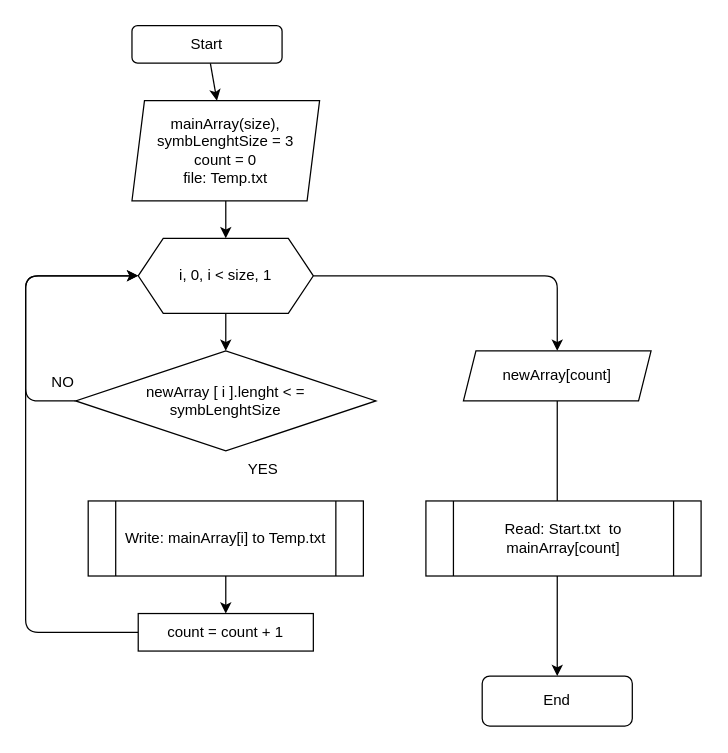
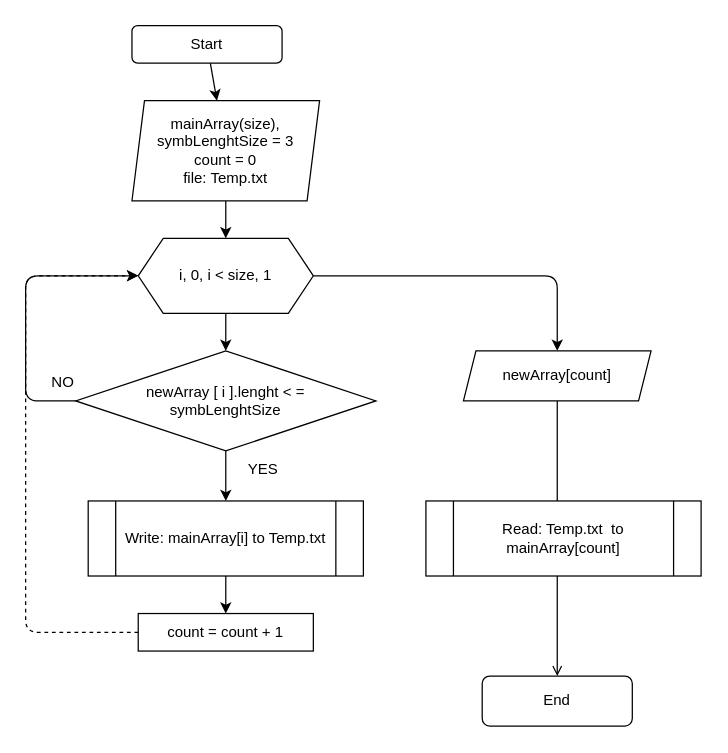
none -> (226, 472)
(563, 538) -> (563, 538)
(26, 563) -> (26, 563)
(557, 666) -> (557, 668)
